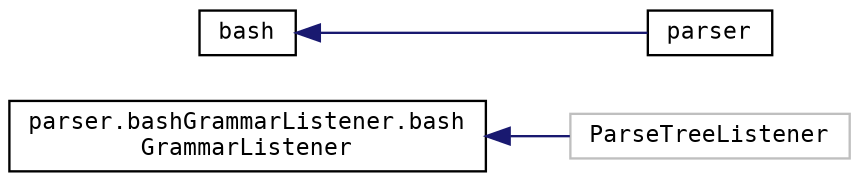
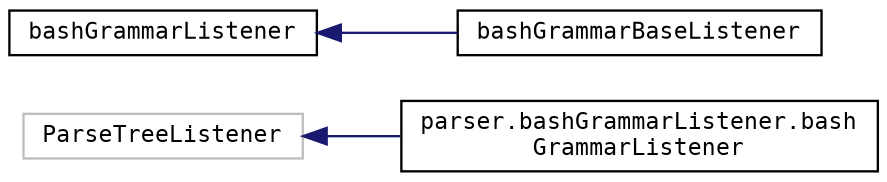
(248, 33) -> (163, 33)
(710, 33) -> (640, 33)
(540, 136) -> (364, 136)
